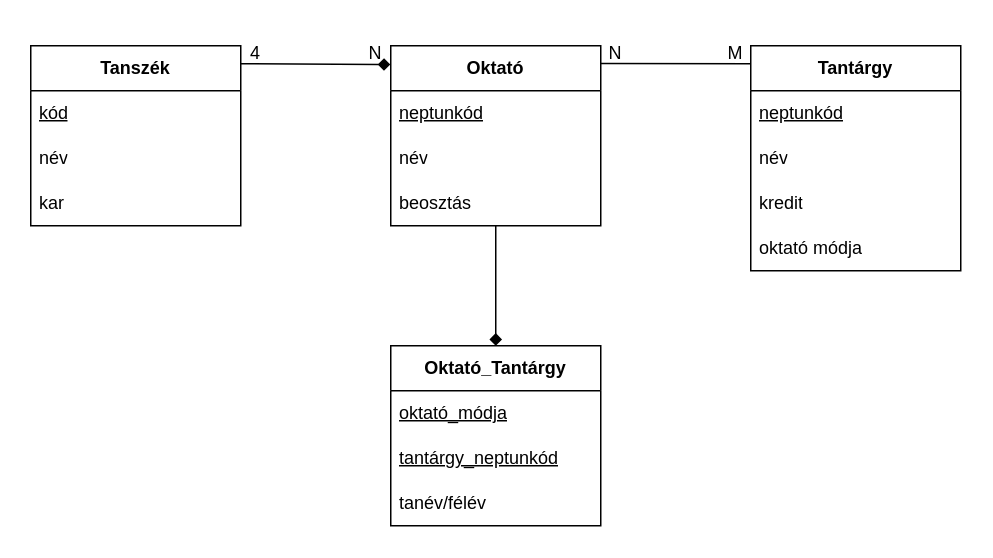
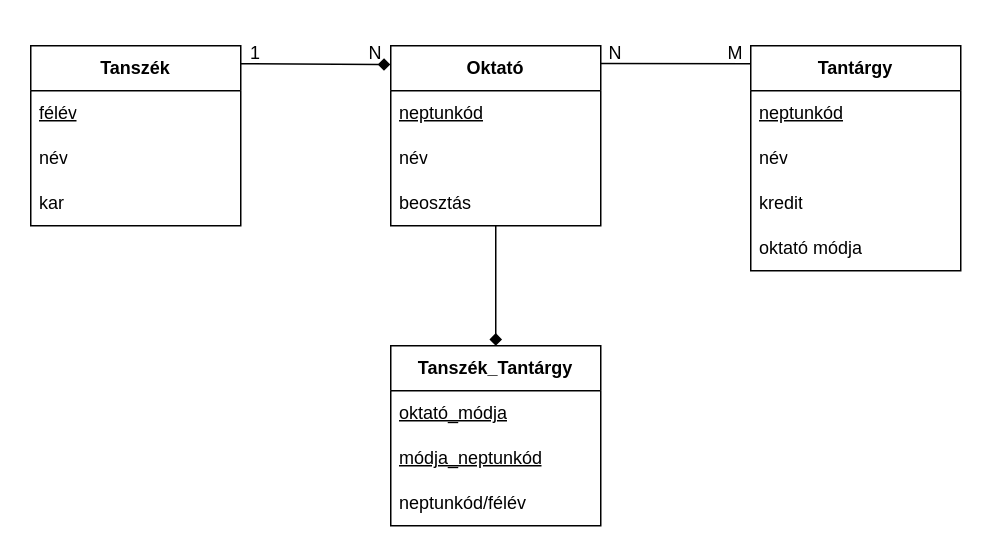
(256, 53) -> (256, 53)
(55, 113) -> (63, 113)
(496, 368) -> (496, 368)
(490, 458) -> (475, 458)
(453, 503) -> (473, 503)
